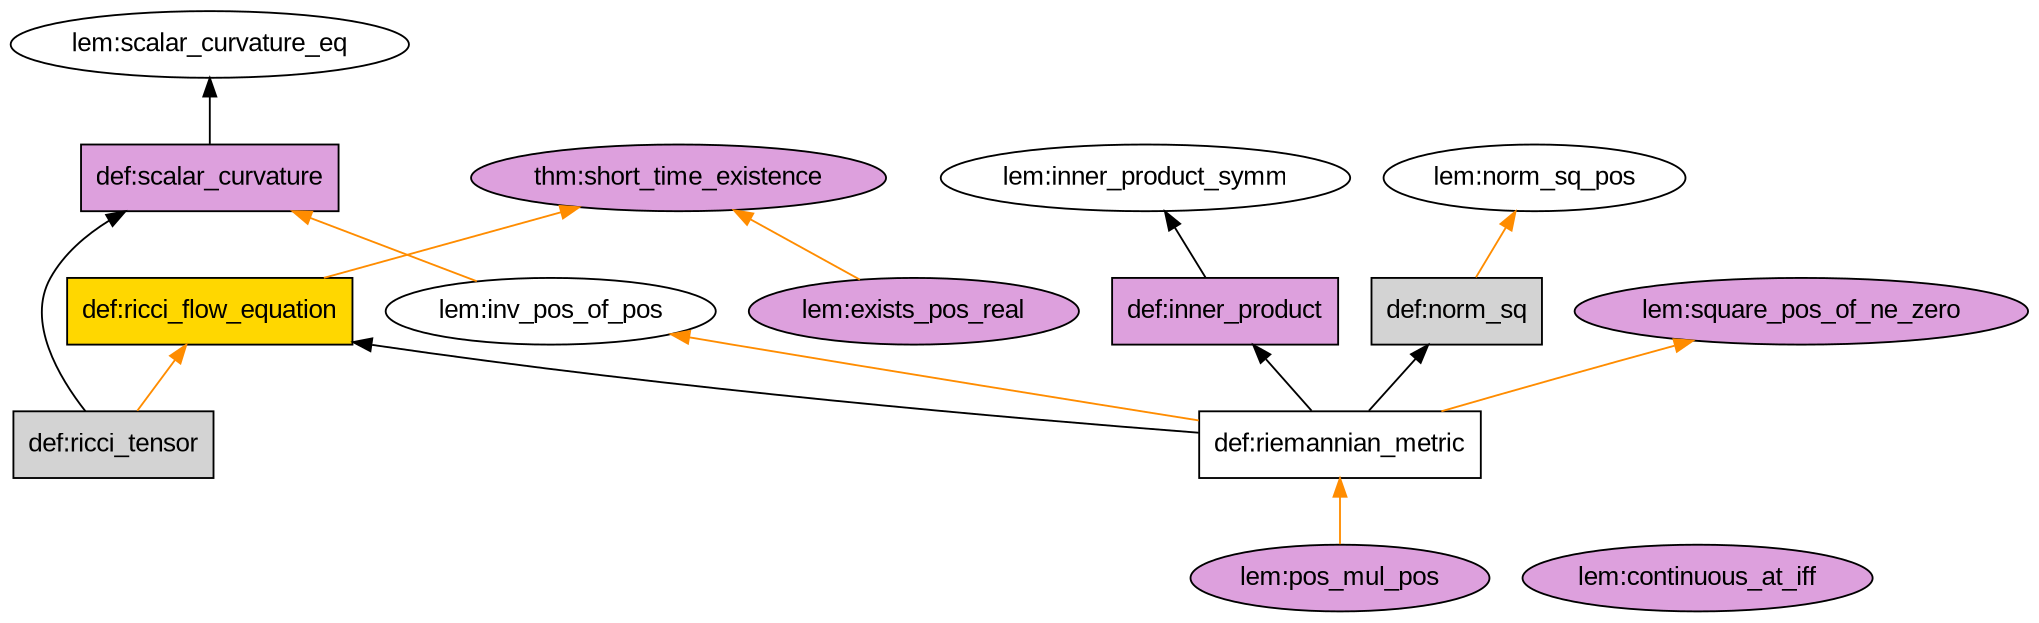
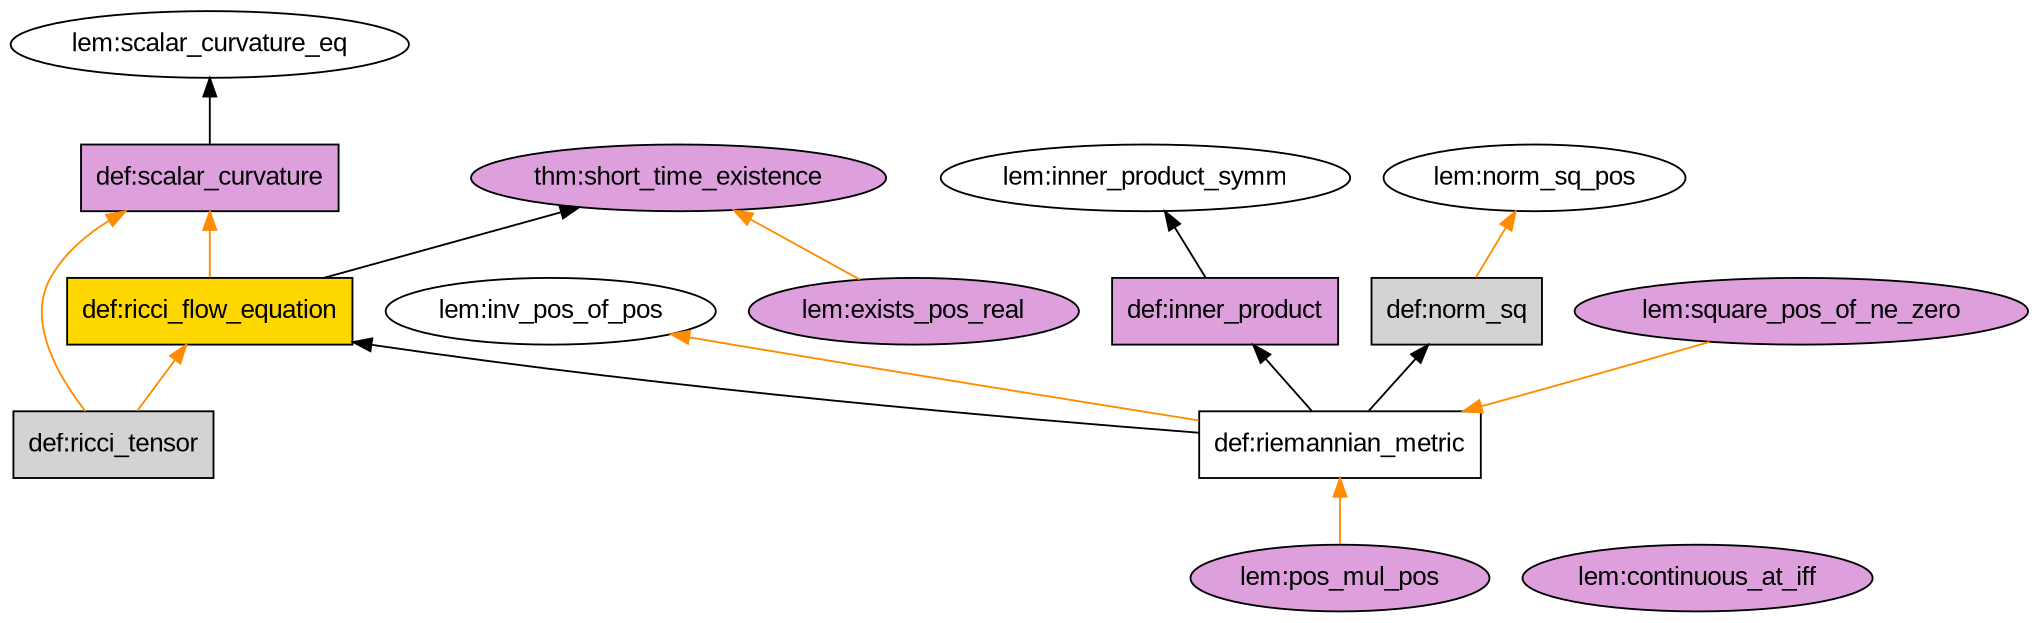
(442, 245) -> (442, 245)
(389, 248) -> (210, 254)
(42, 308) -> (42, 308)
(1558, 378) -> (1595, 375)
